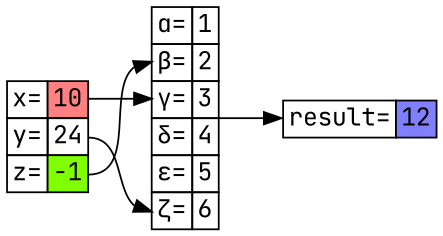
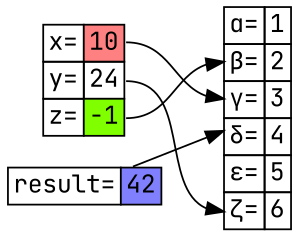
(241, 118) -> (164, 154)
(416, 118) -> (141, 185)
